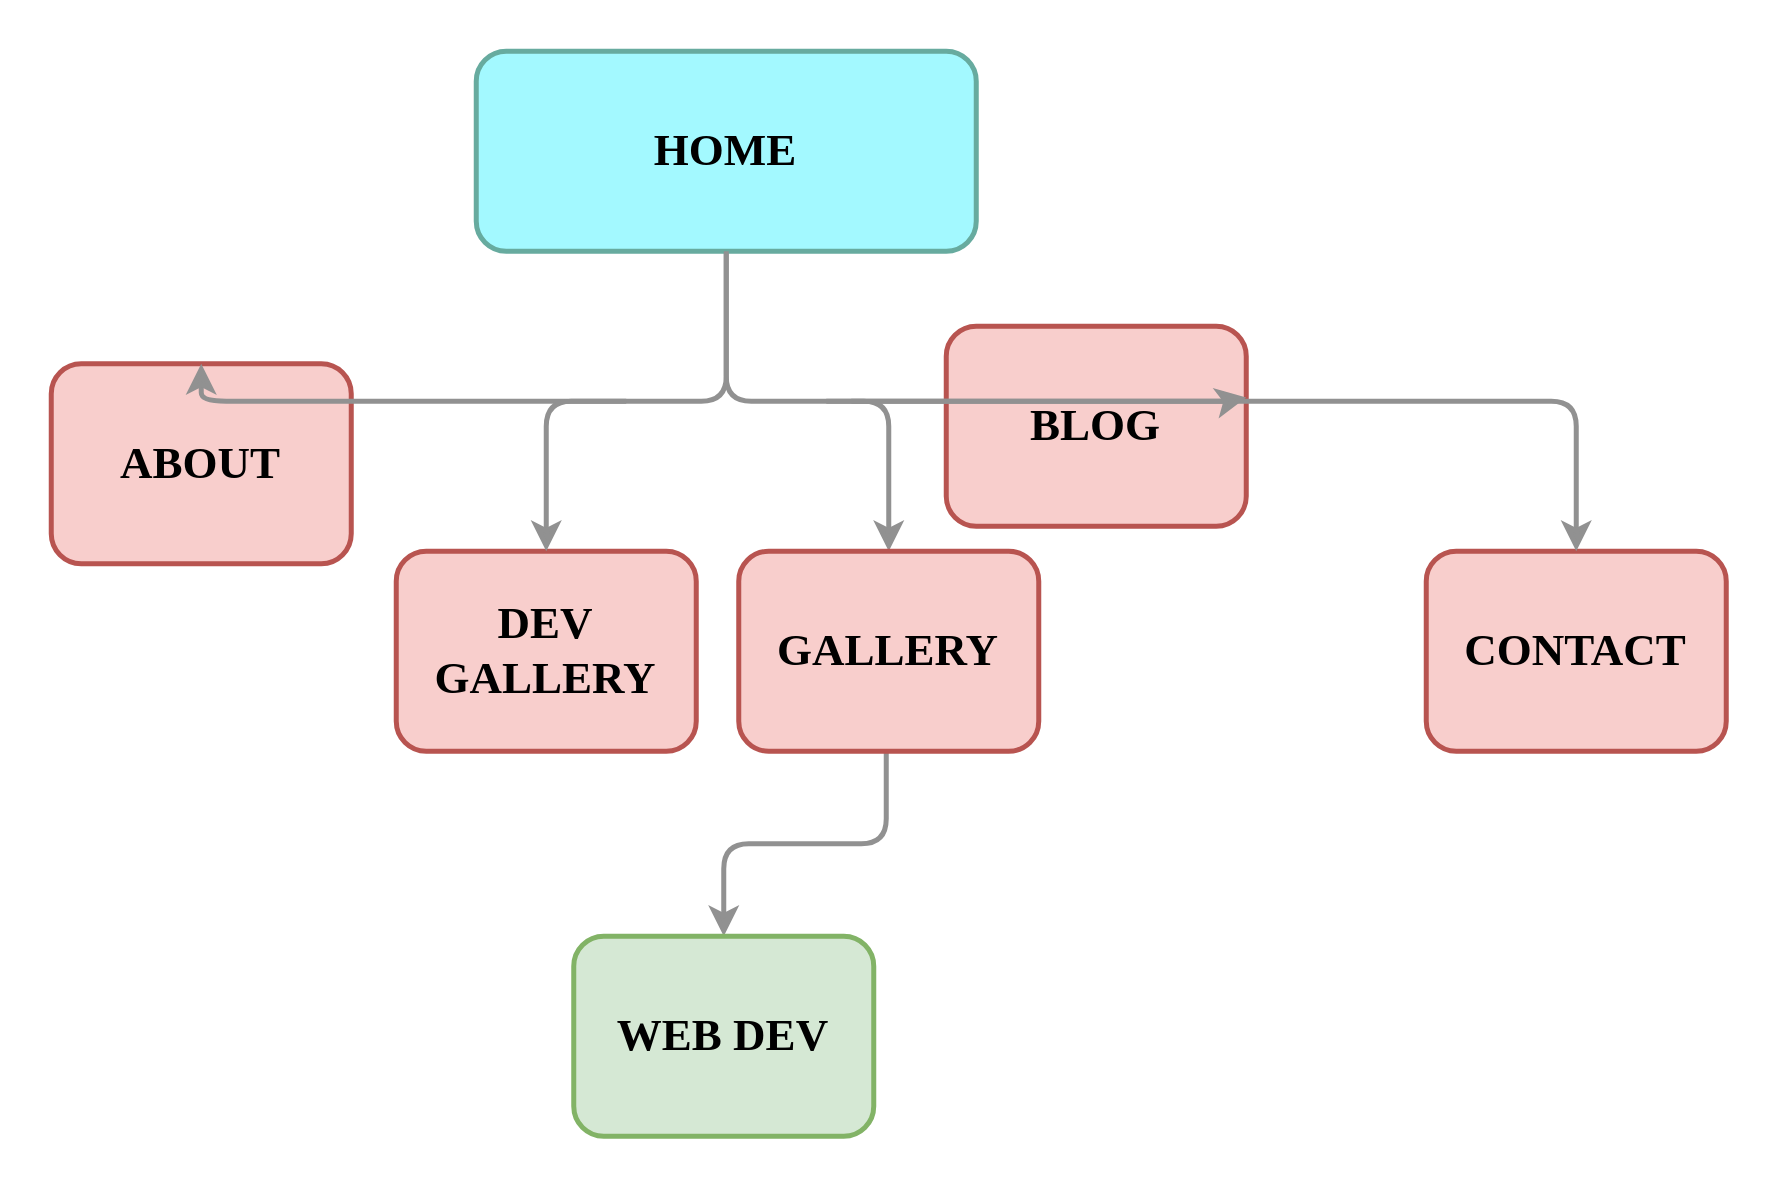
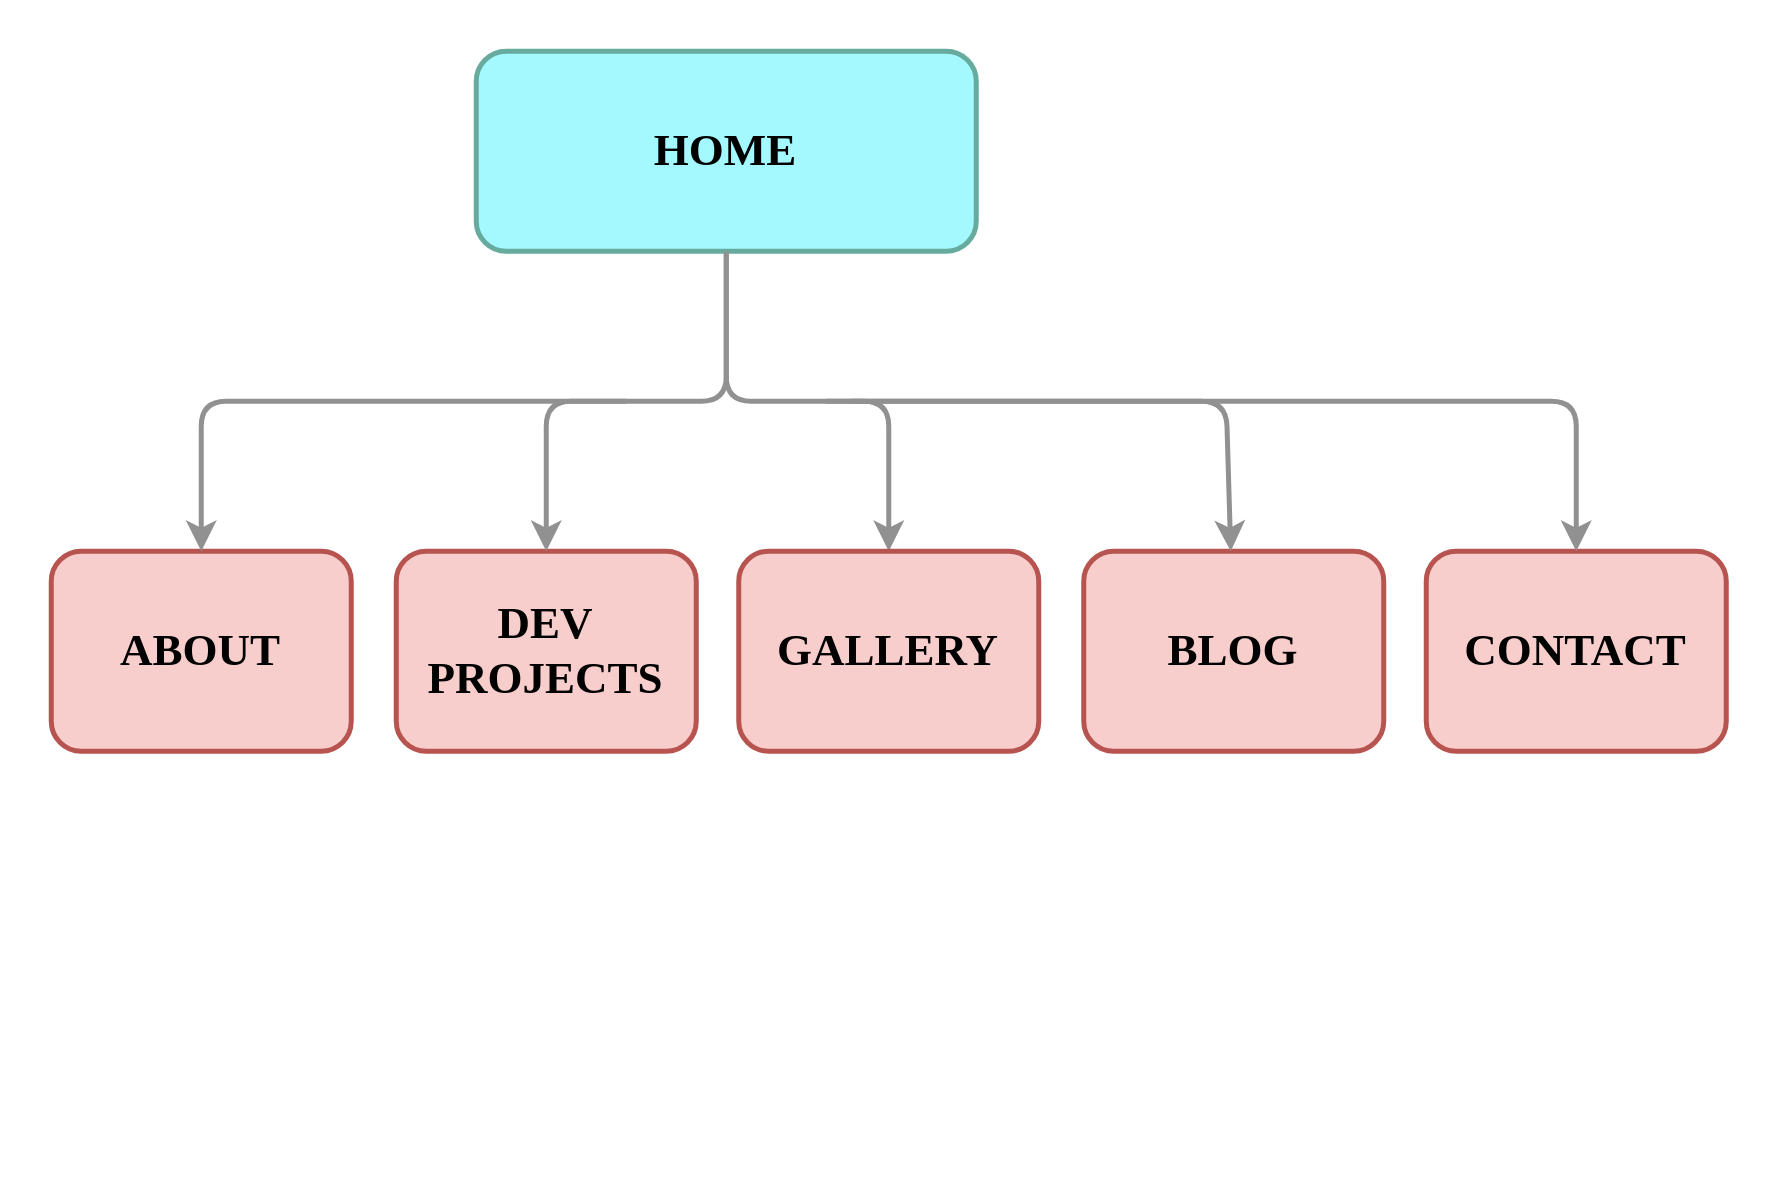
(1096, 426) -> (1234, 651)
(201, 464) -> (201, 651)
(546, 651) -> (546, 651)
(815, 844) -> none
(724, 1036) -> none
